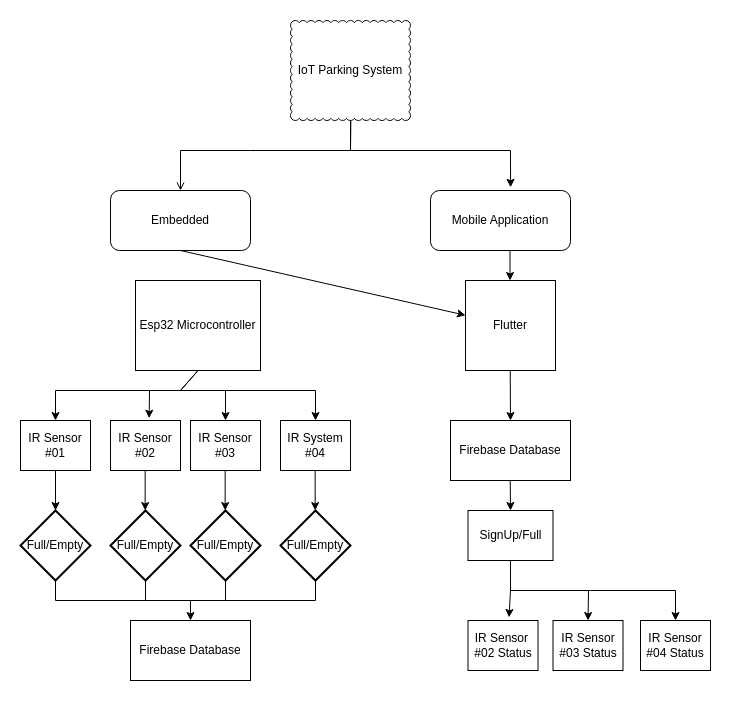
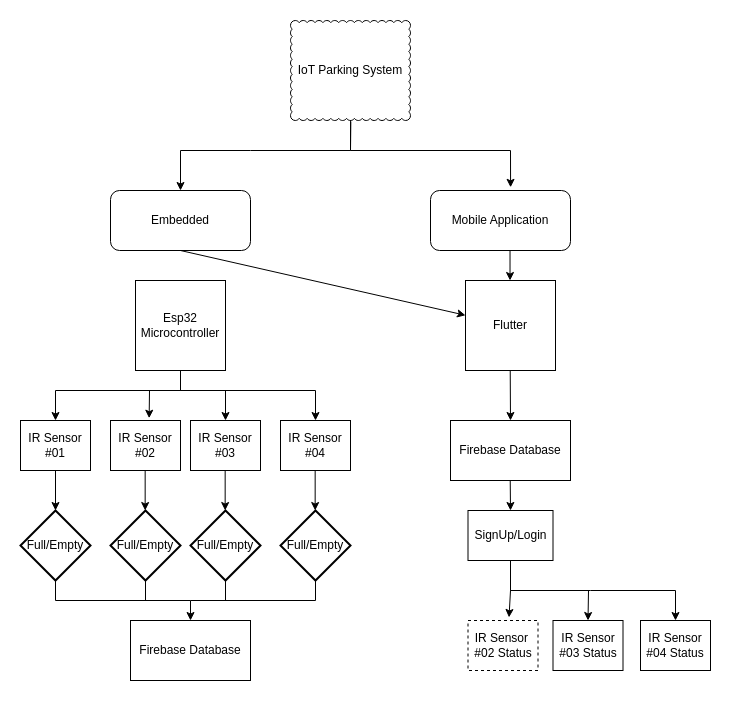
(181, 184) -> (181, 182)
(198, 326) -> (181, 326)
(316, 446) -> (316, 446)
(511, 536) -> (511, 536)
(503, 646) -> (503, 646)
